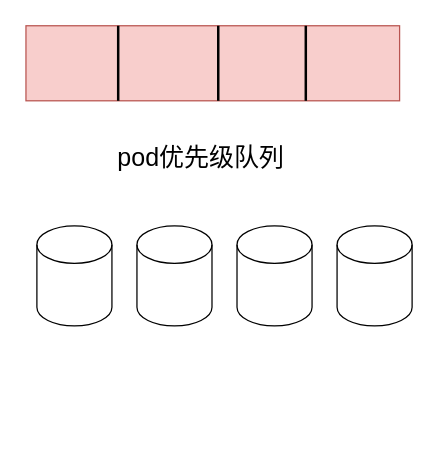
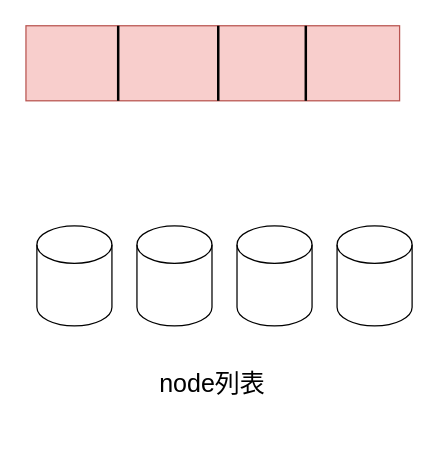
(201, 157) -> none
none -> (213, 382)
